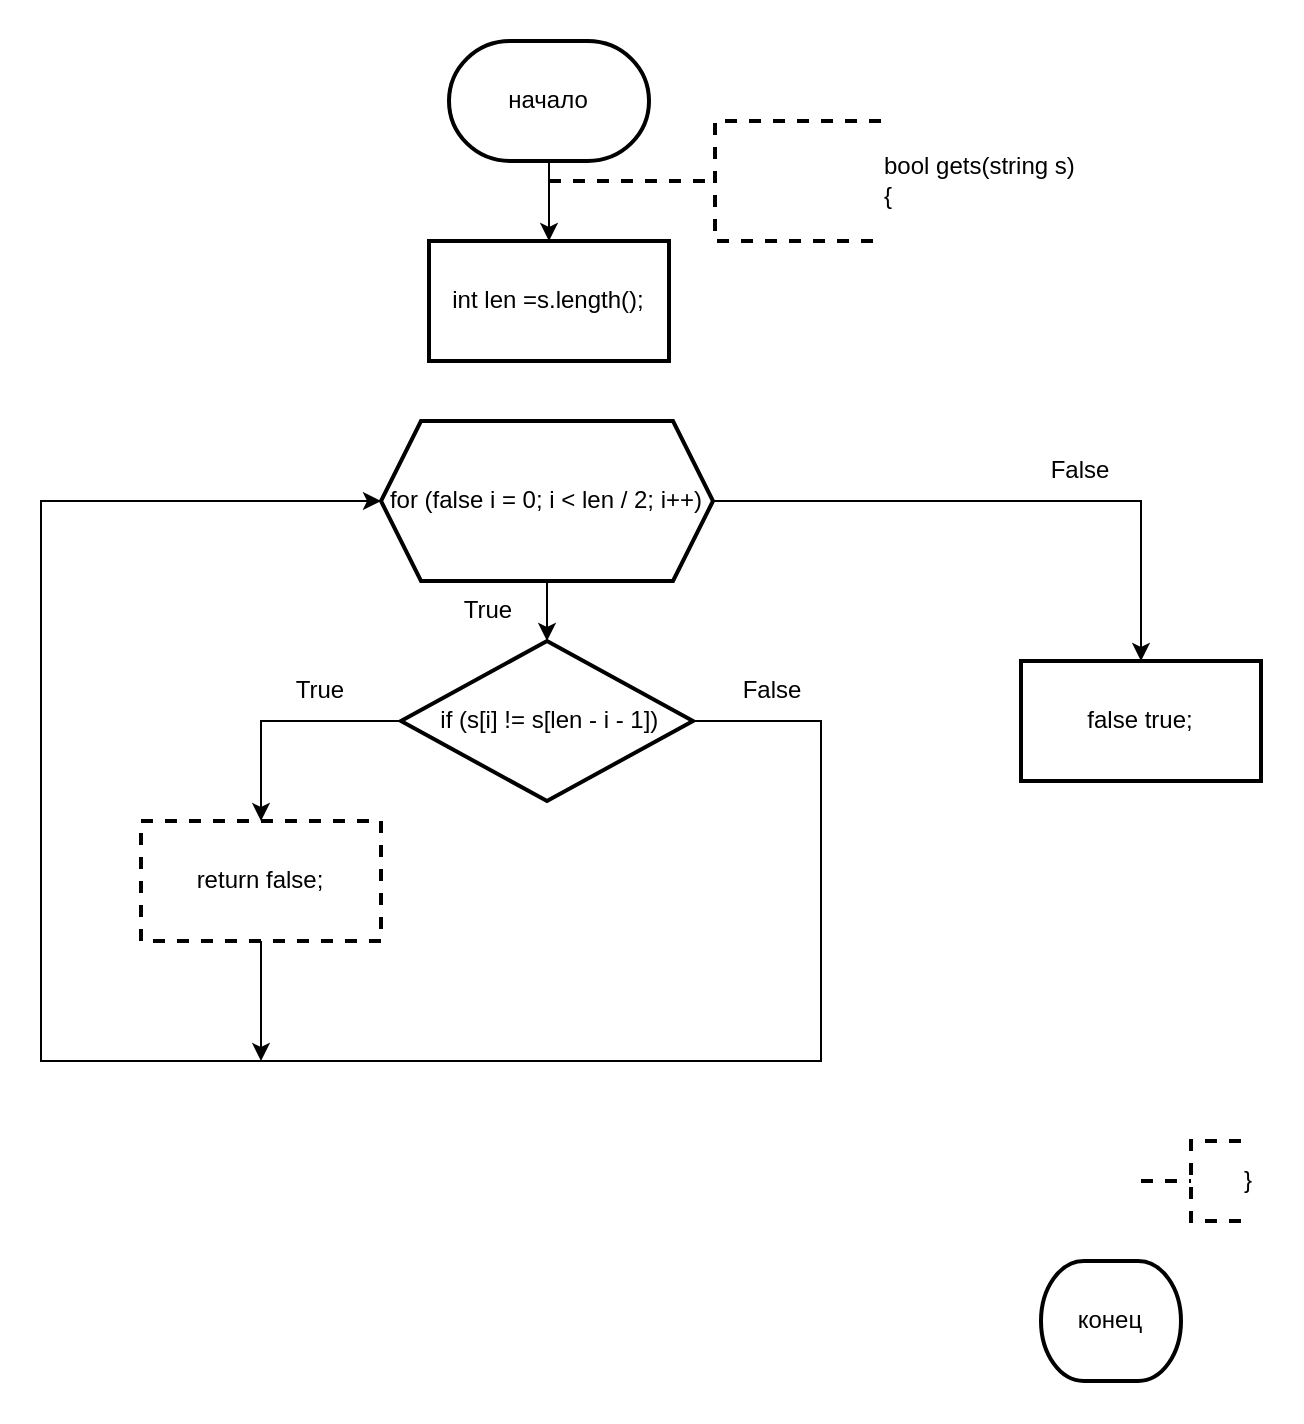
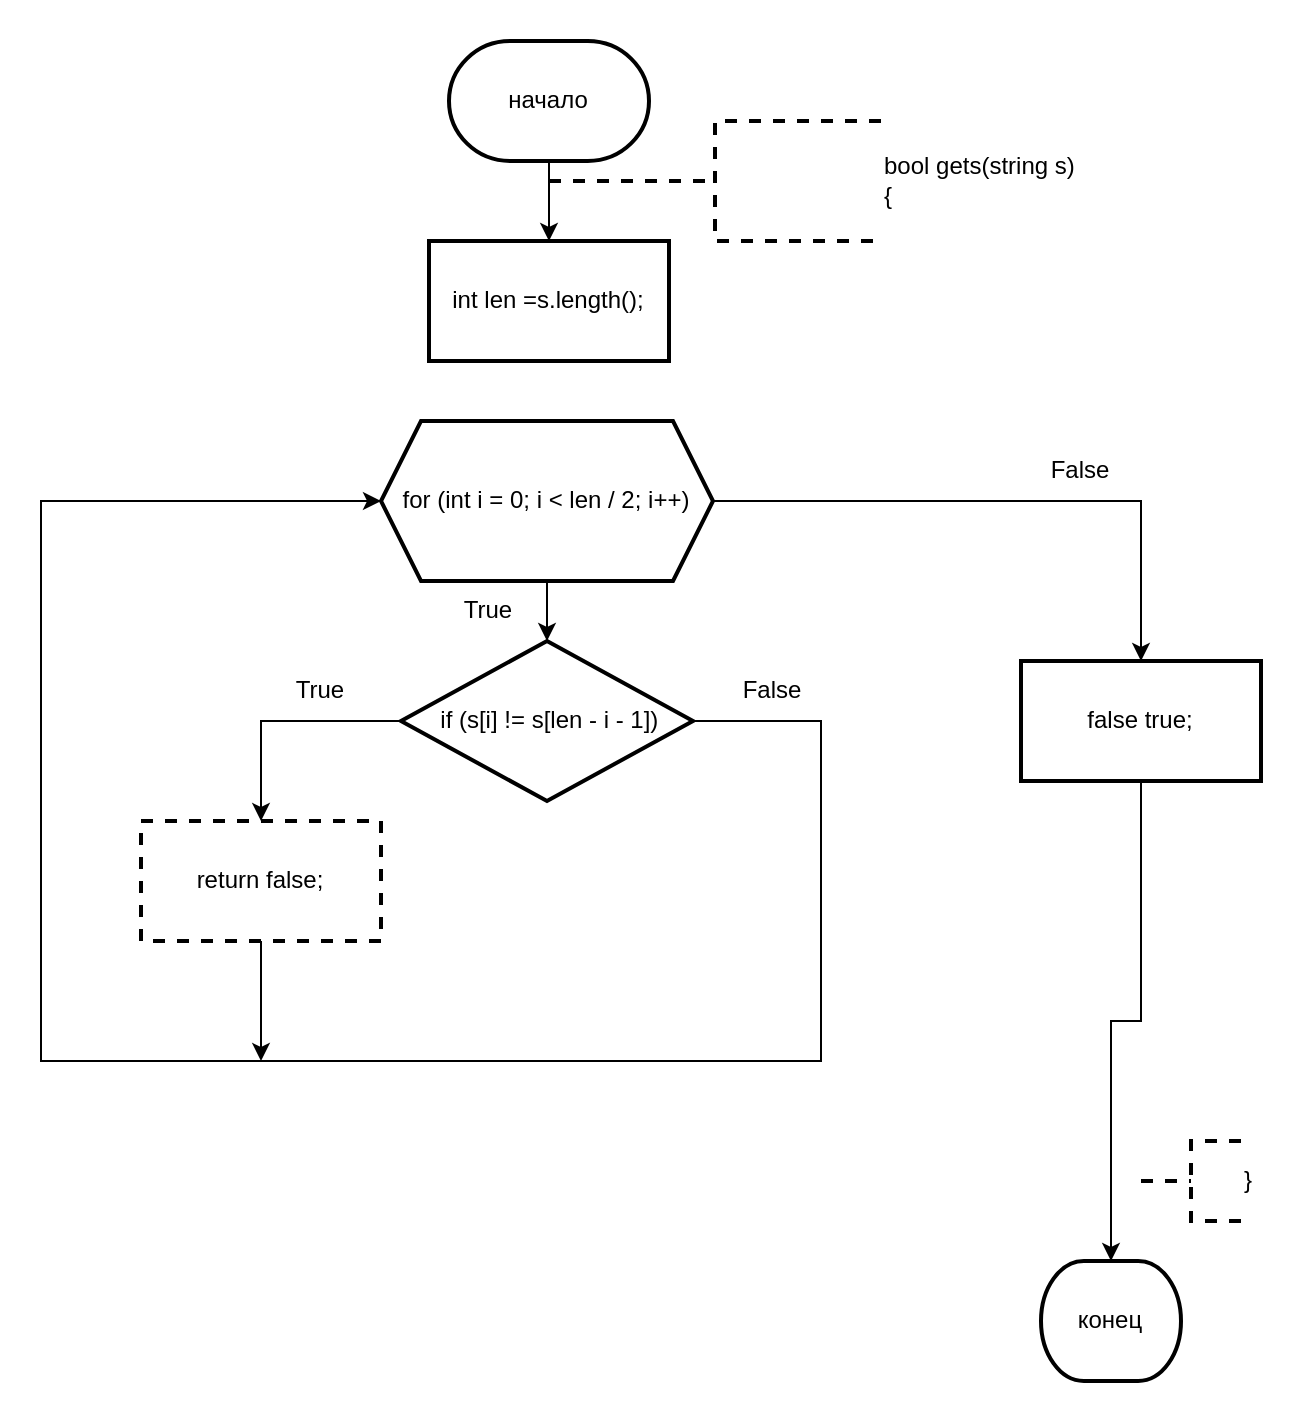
(547, 501) -> (547, 501)
none -> (1133, 1021)
